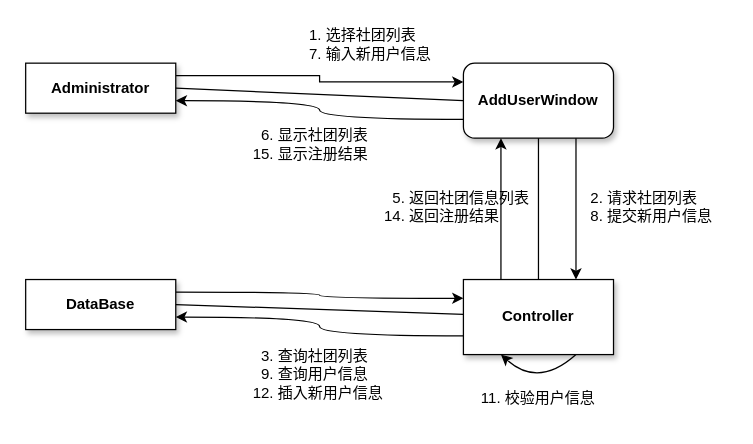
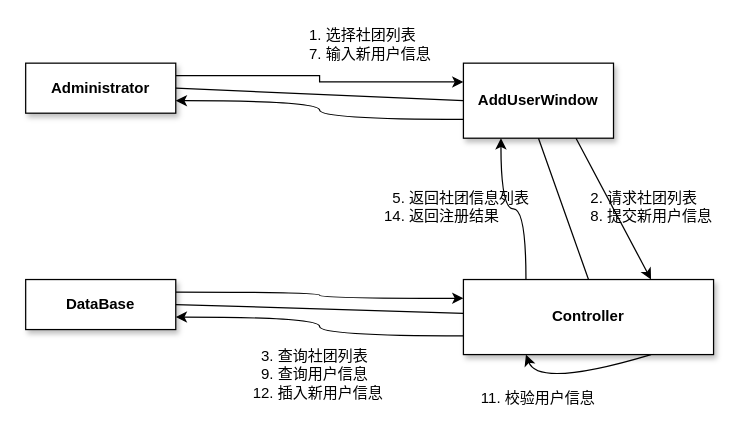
(538, 101) -> (538, 101)
(319, 144) -> none
(538, 317) -> (588, 317)
